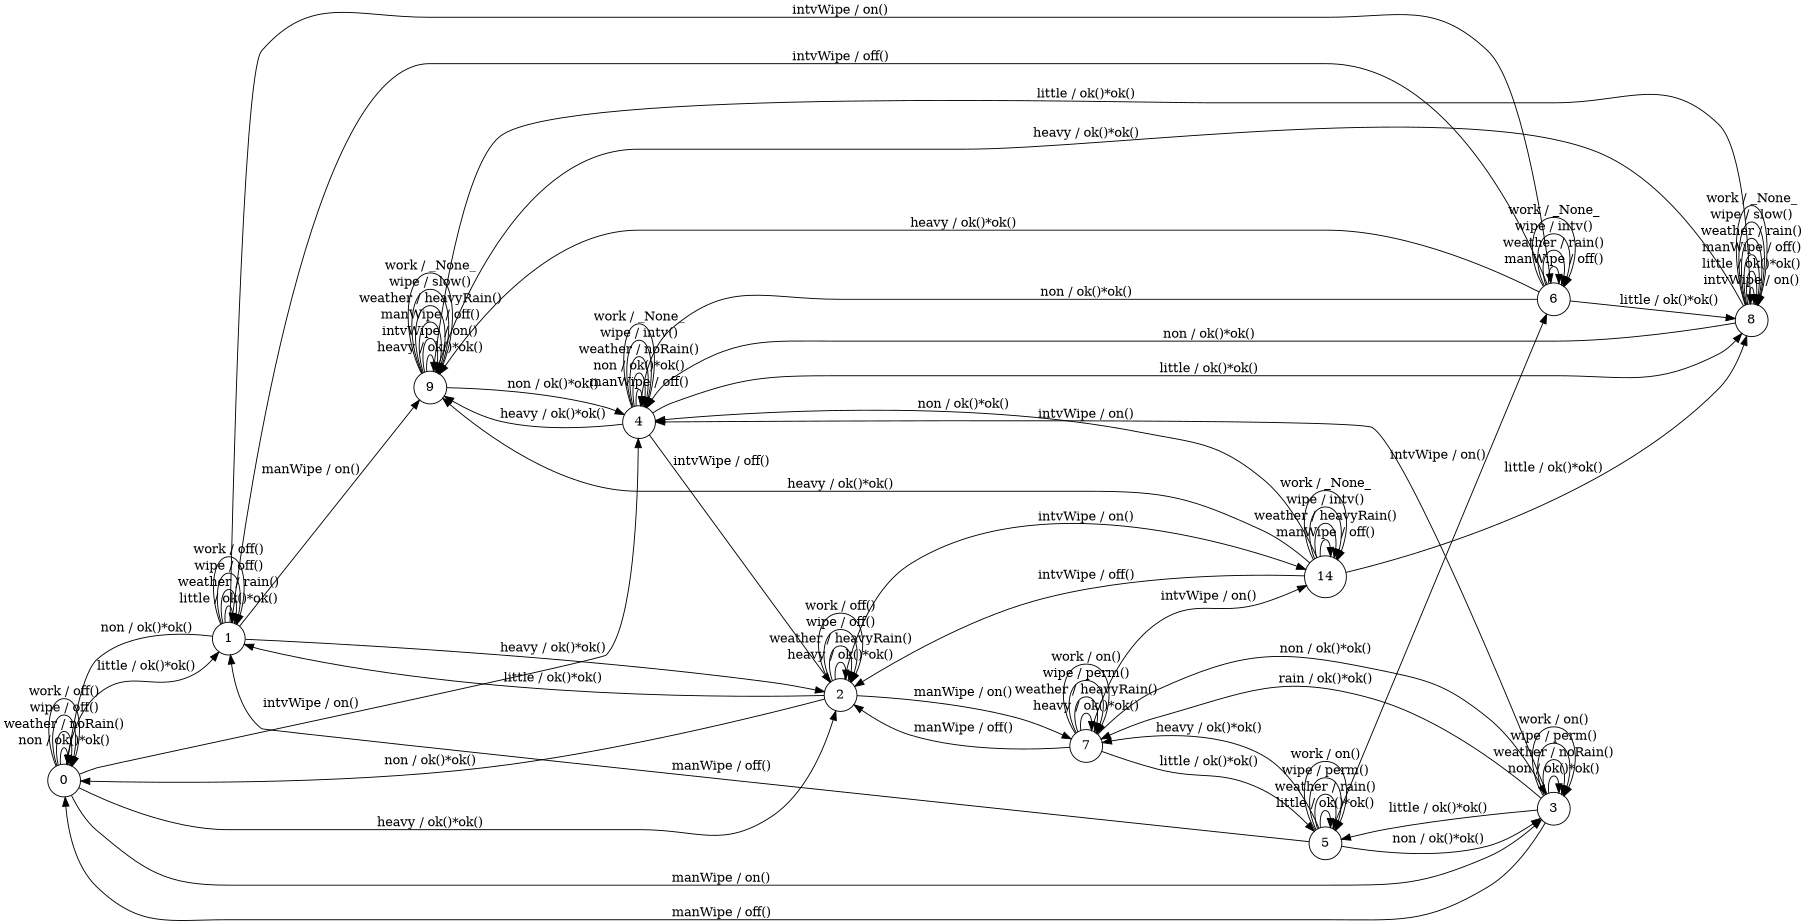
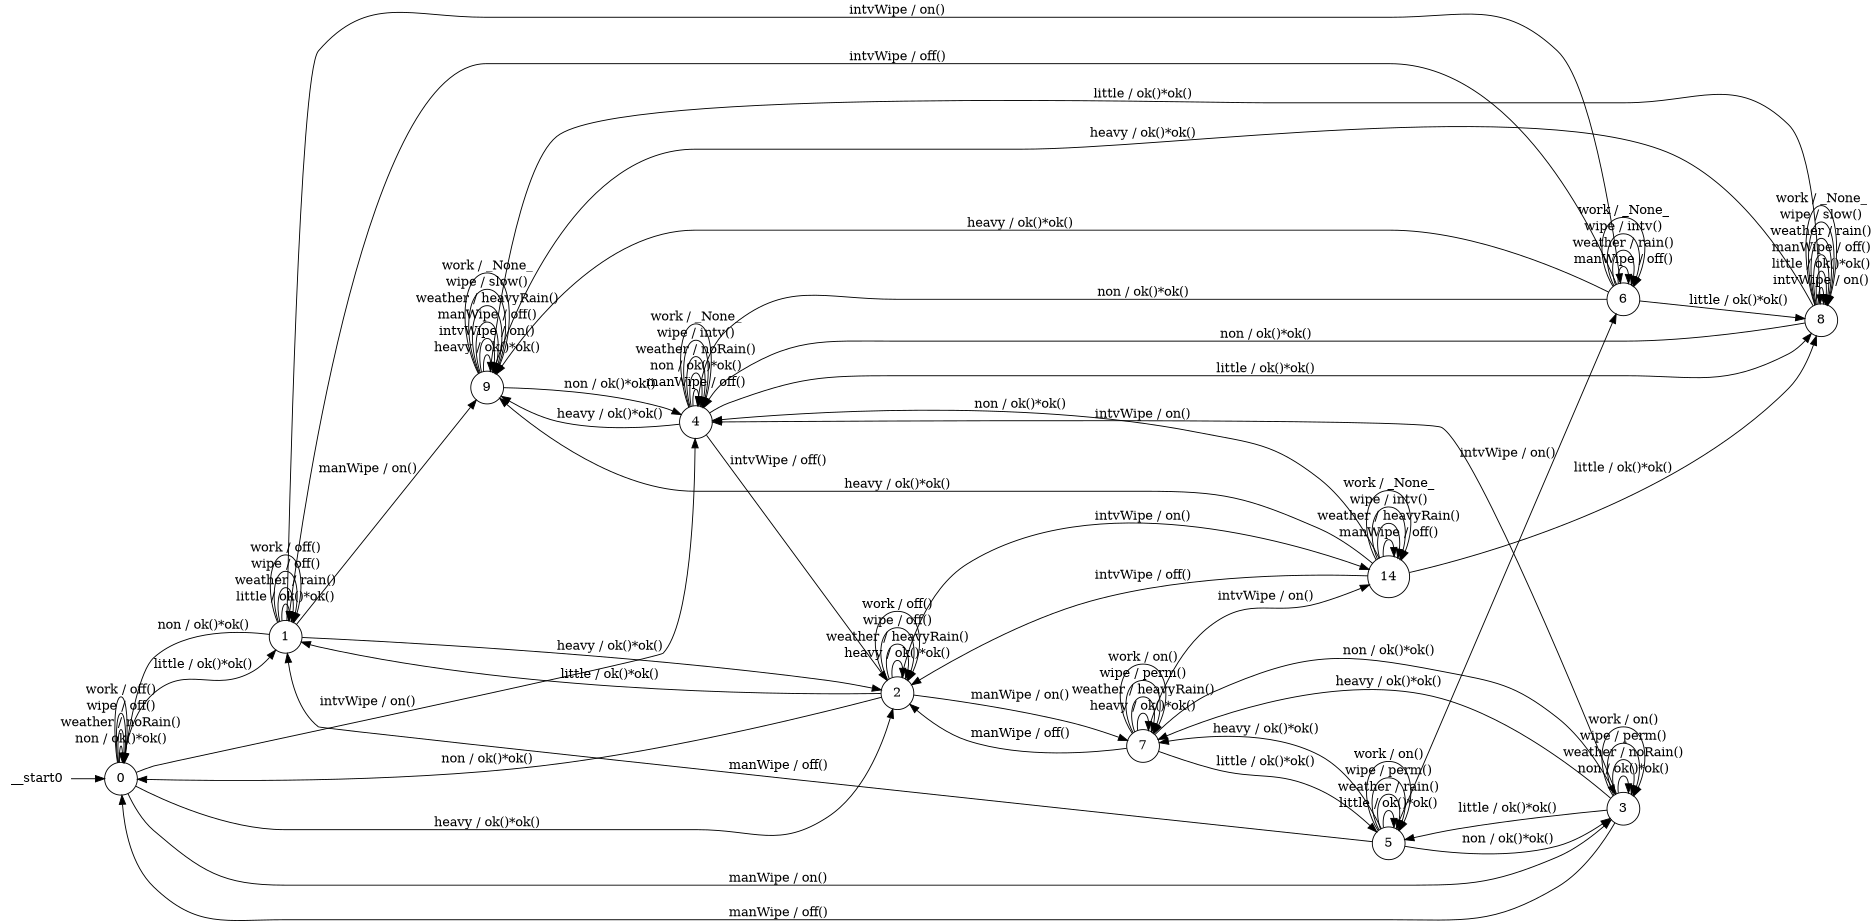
(1325, 679) -> (1389, 682)
none -> (37, 779)
